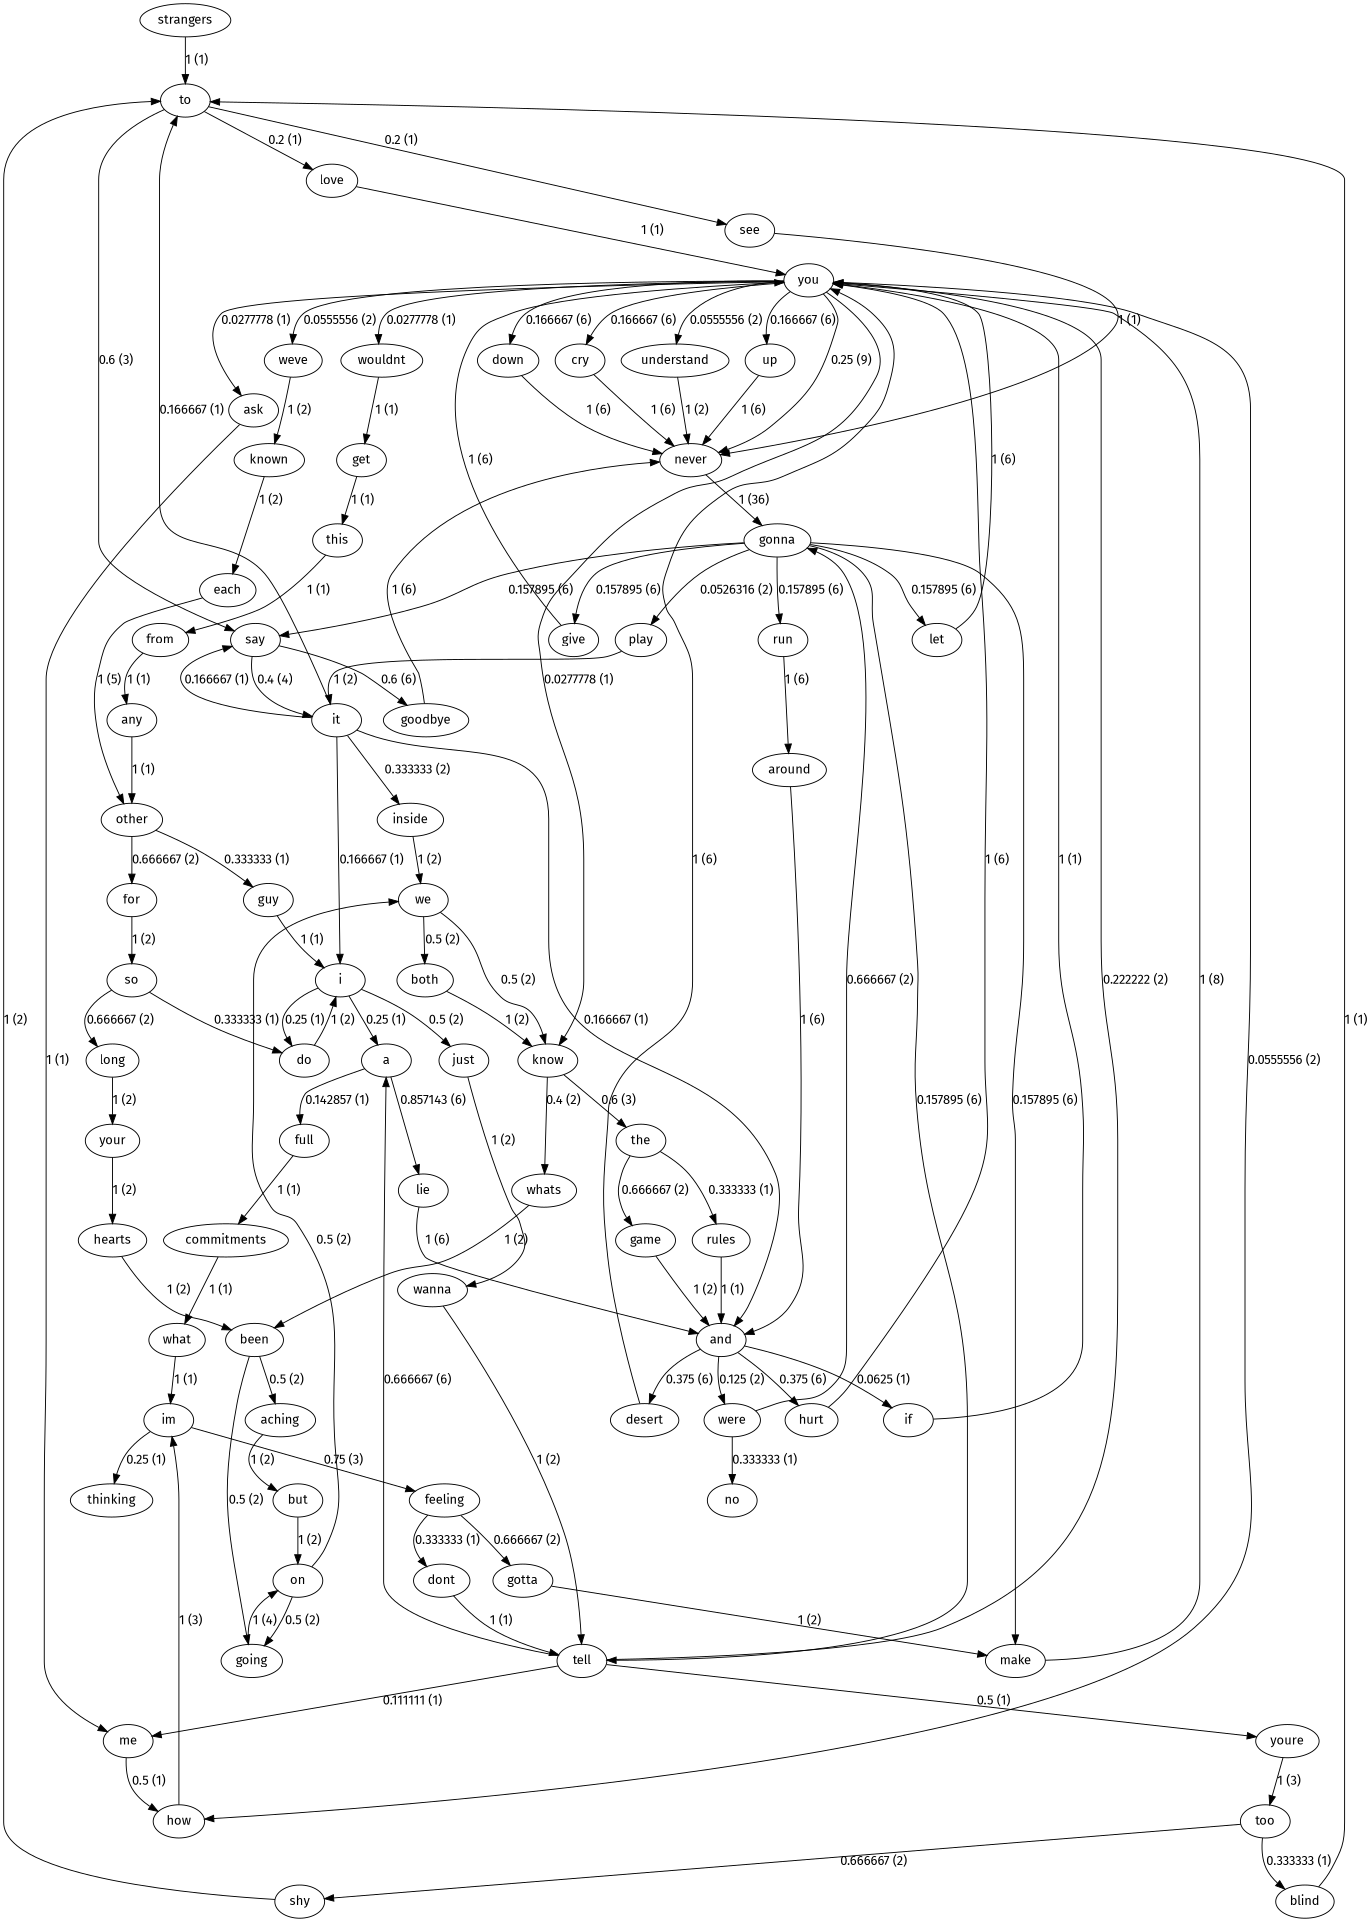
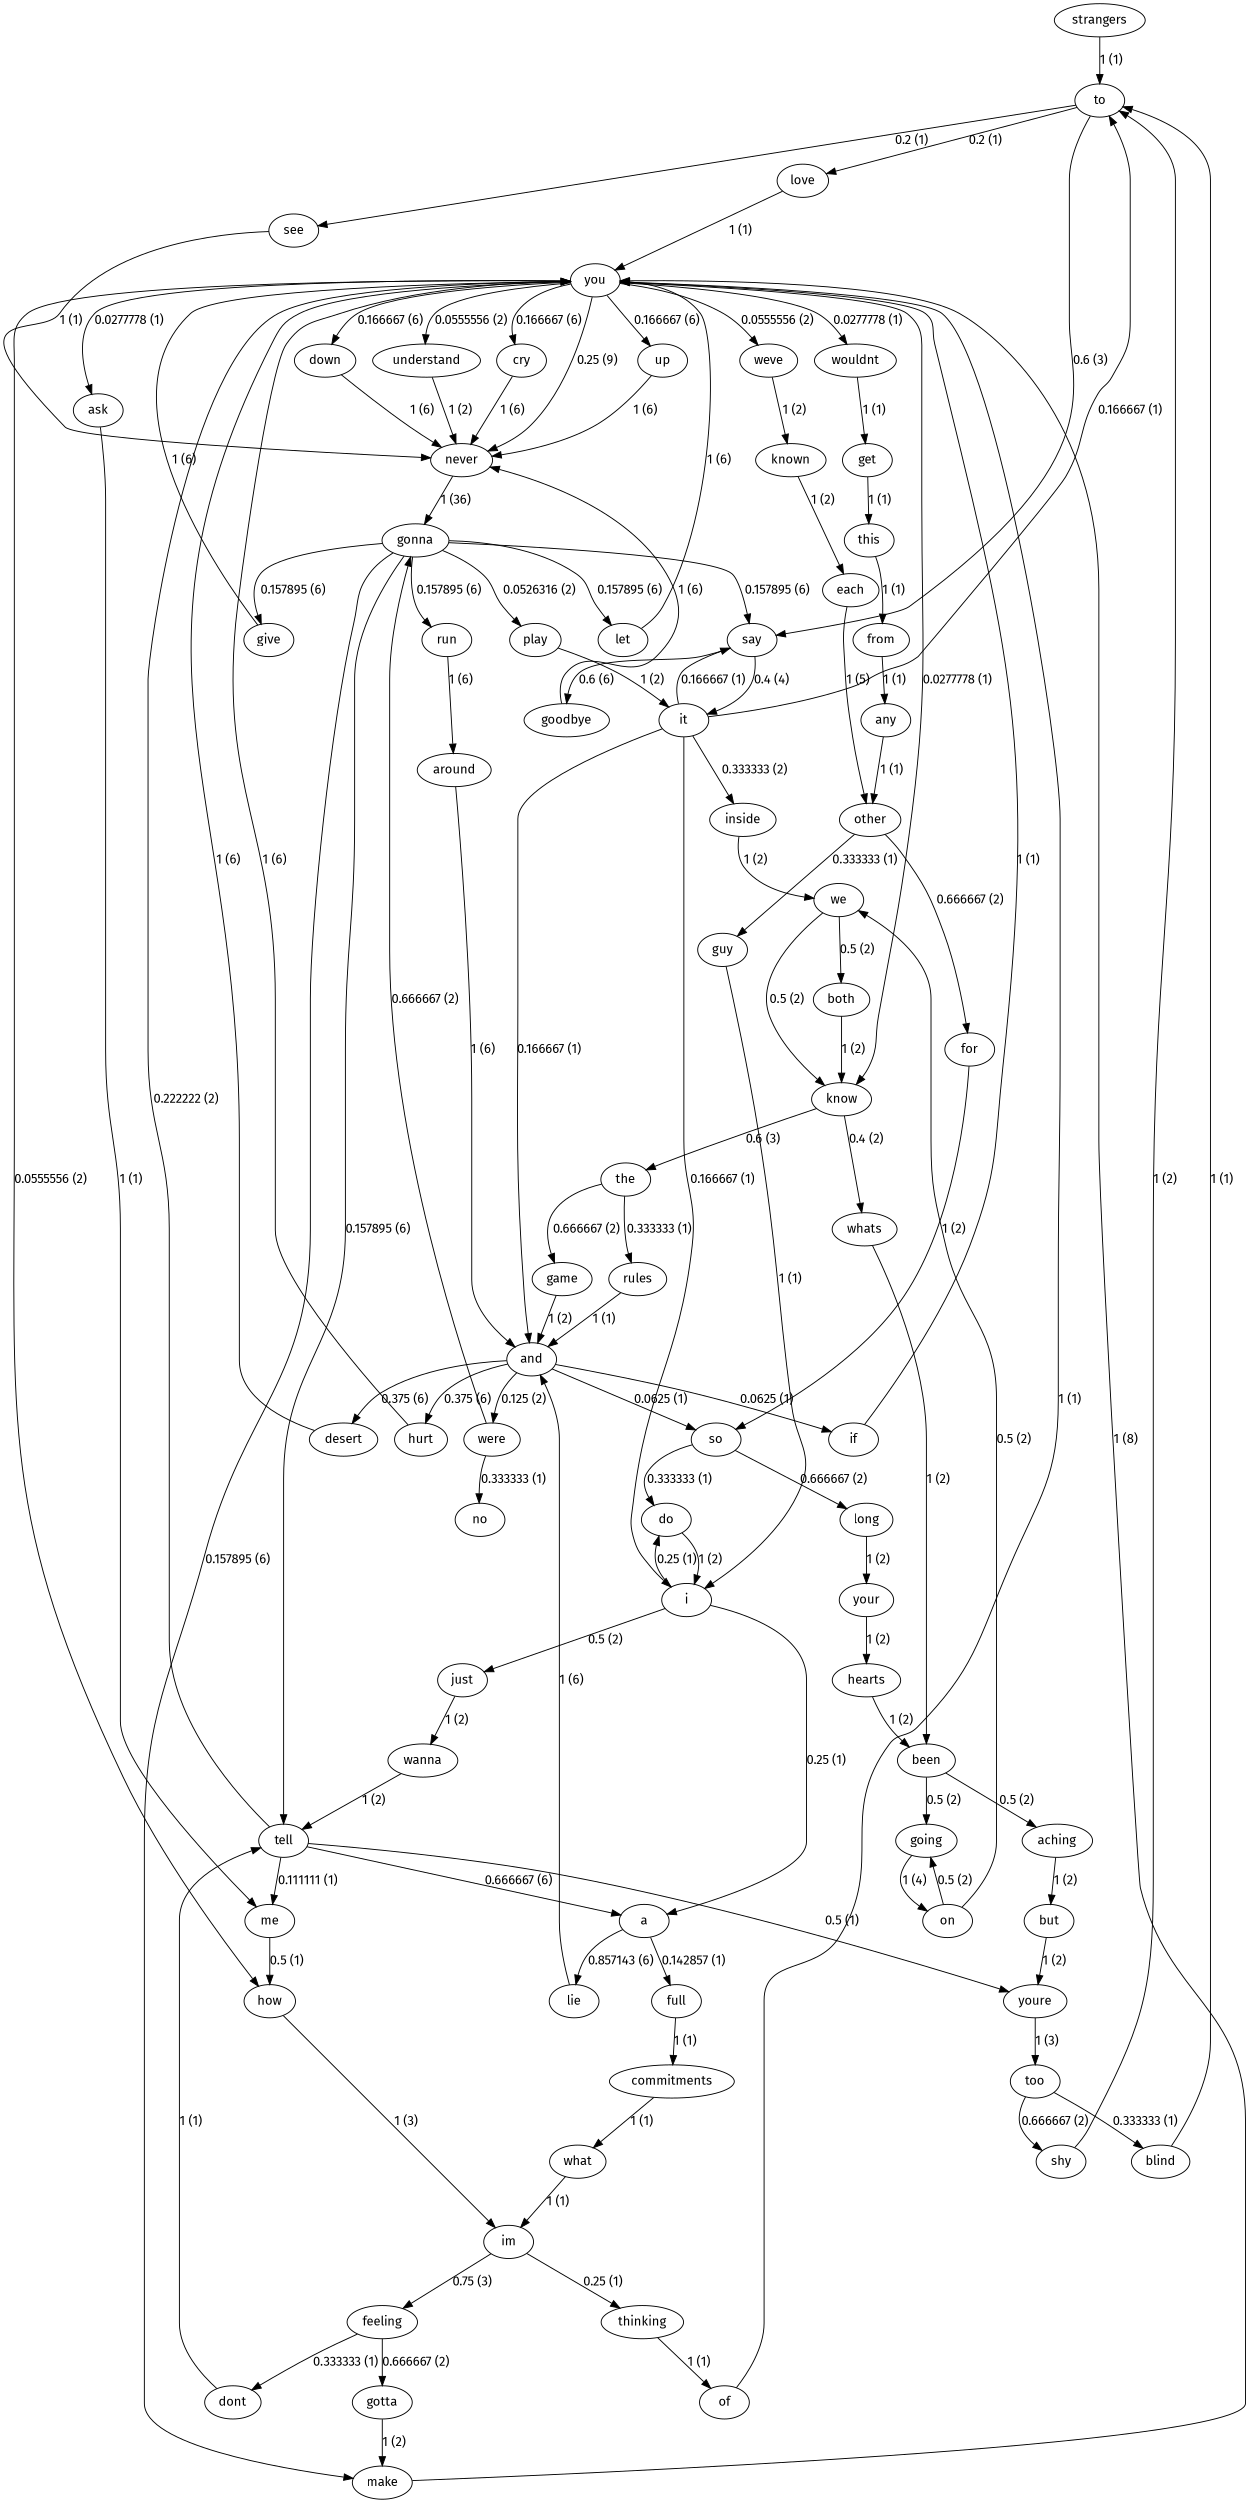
none -> (620, 1398)
(298, 1536) -> (1043, 1956)
none -> (724, 2402)
